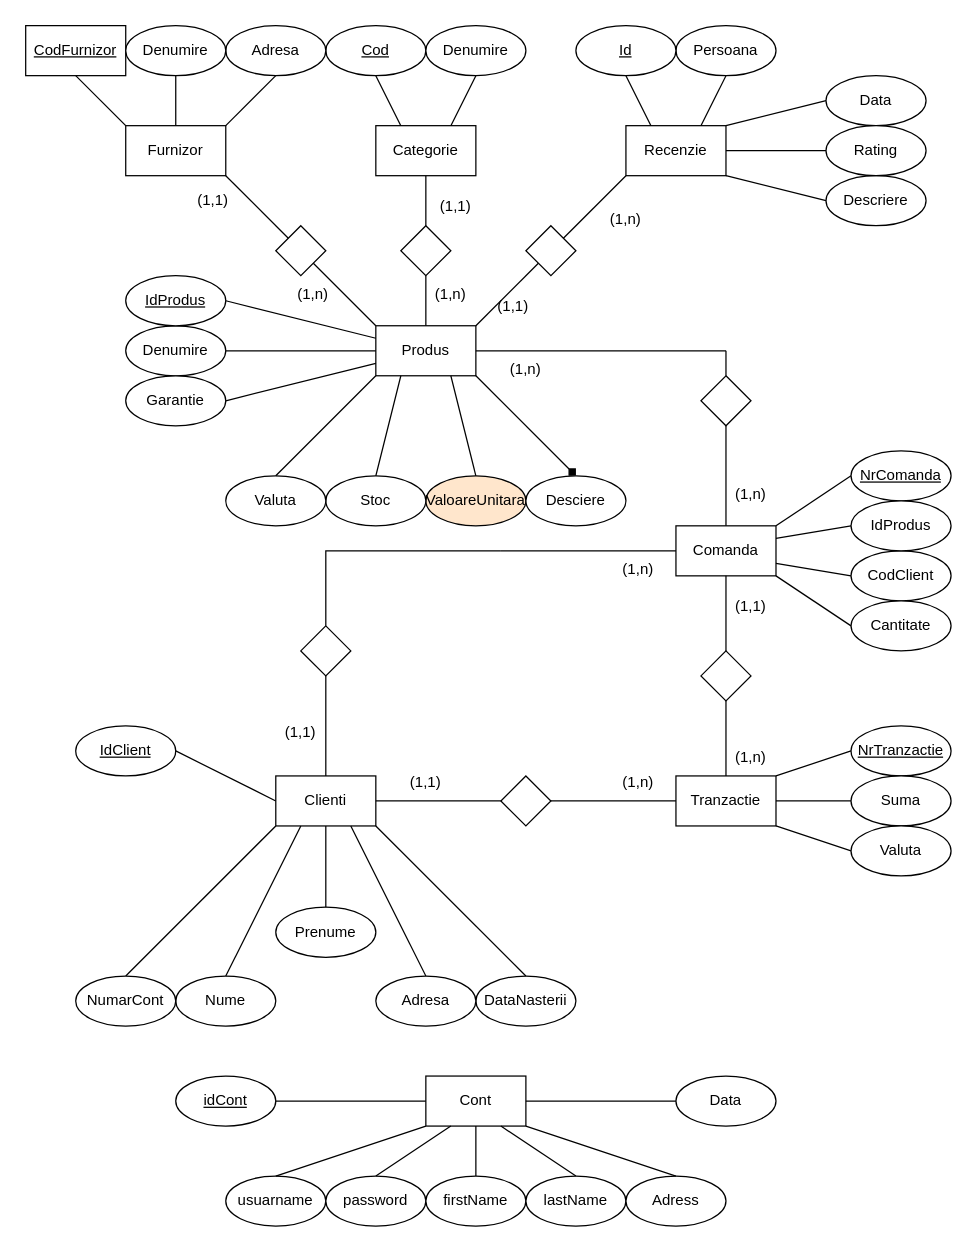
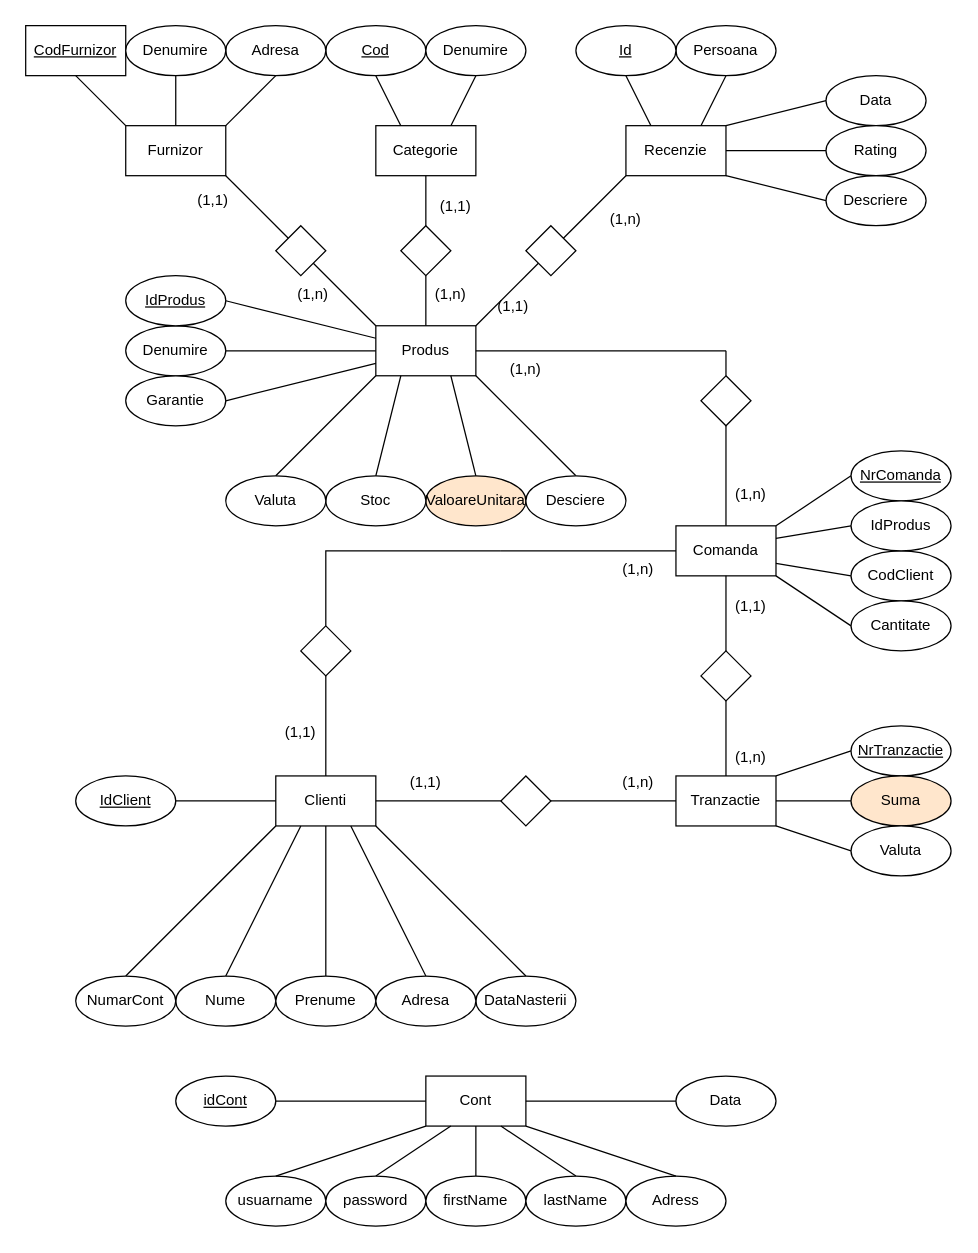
(568, 468) -> (571, 471)
(126, 751) -> (126, 801)
(901, 801) -> (901, 801)
(326, 932) -> (326, 1001)
